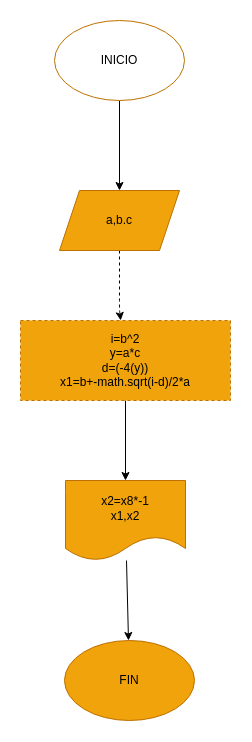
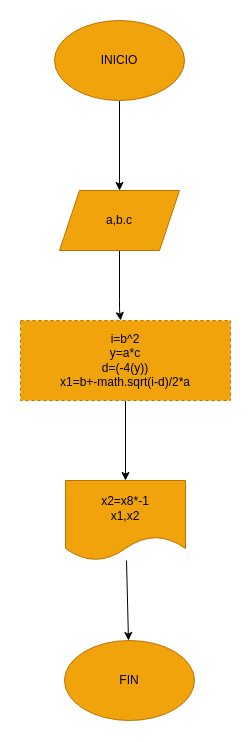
(120, 61) -> (120, 61)
(120, 280) -> (120, 280)
